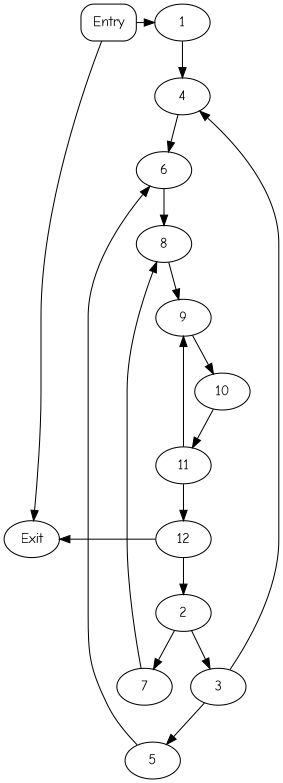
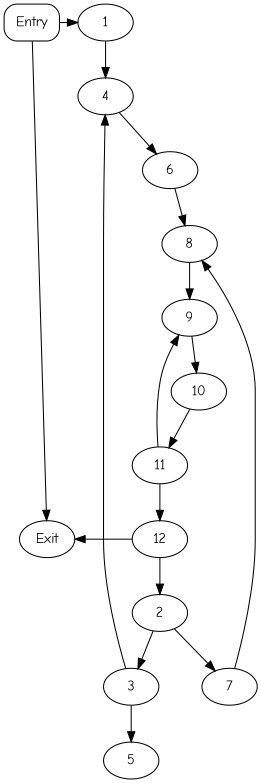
(88, 469) -> none
